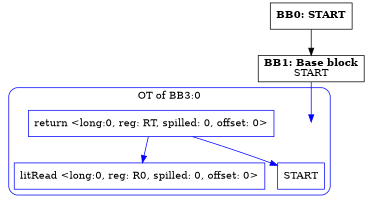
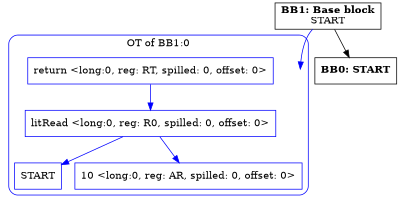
(311, 39) -> (340, 40)
(169, 96) -> (159, 43)
(232, 149) -> (96, 149)
none -> (188, 176)
